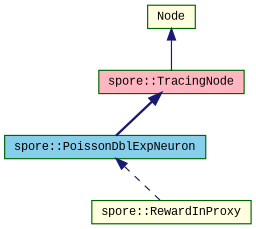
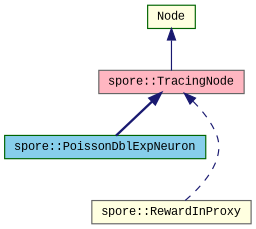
(171, 82) -> (171, 82)
(143, 184) -> (218, 153)
(171, 212) -> (171, 212)
